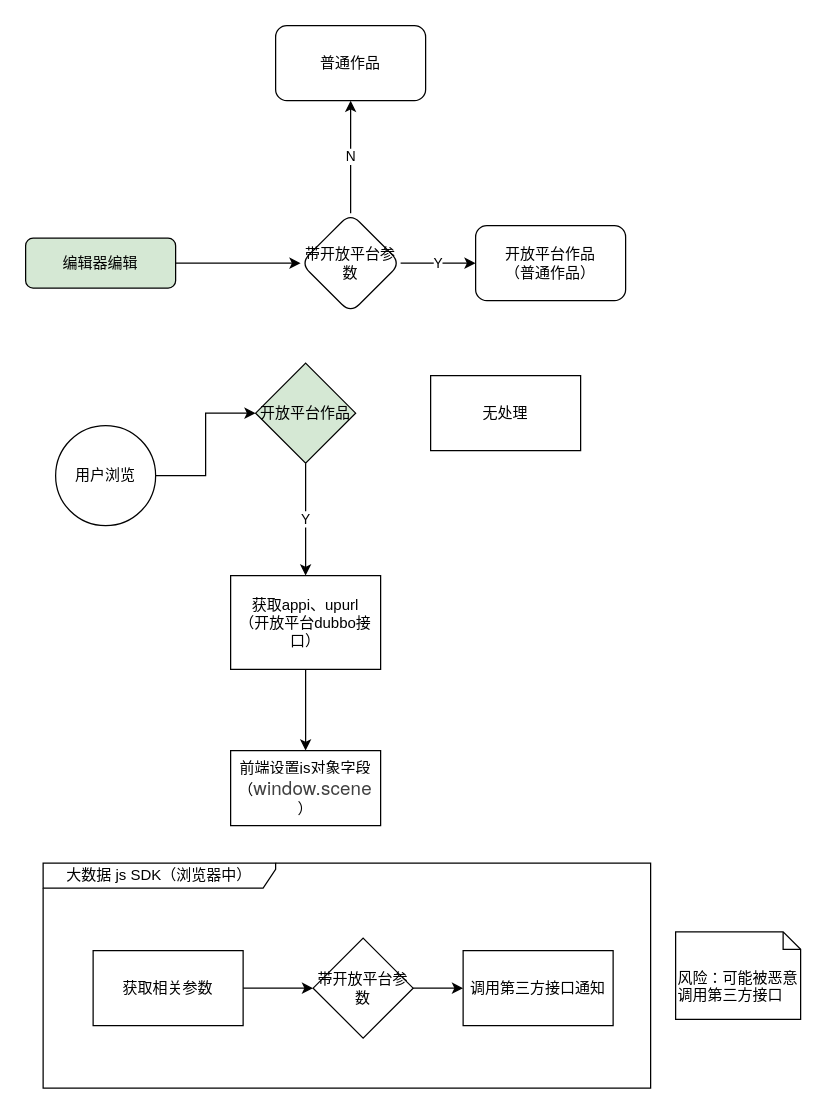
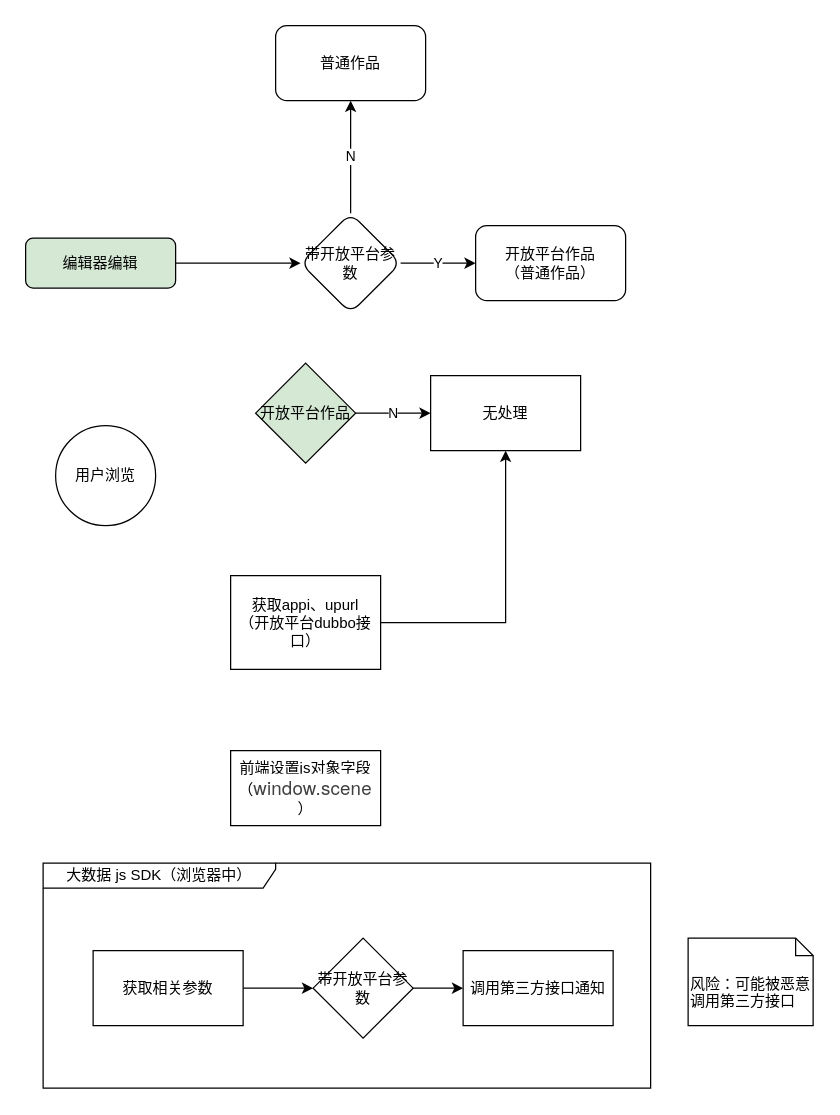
none -> (389, 413)
(206, 448) -> none
(306, 515) -> none
(306, 706) -> (506, 603)
(738, 976) -> (751, 982)
